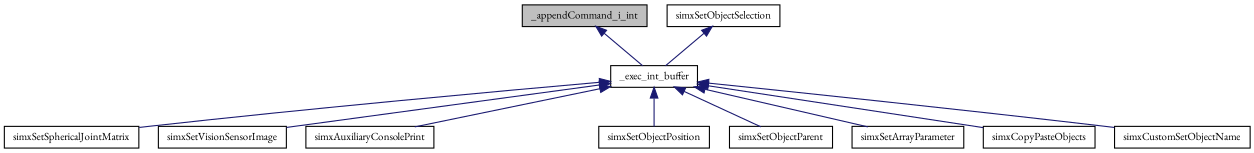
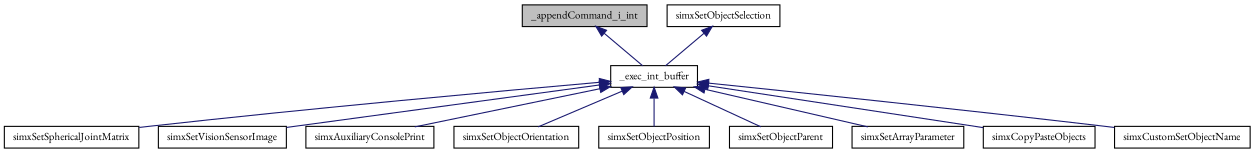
none -> (516, 137)
